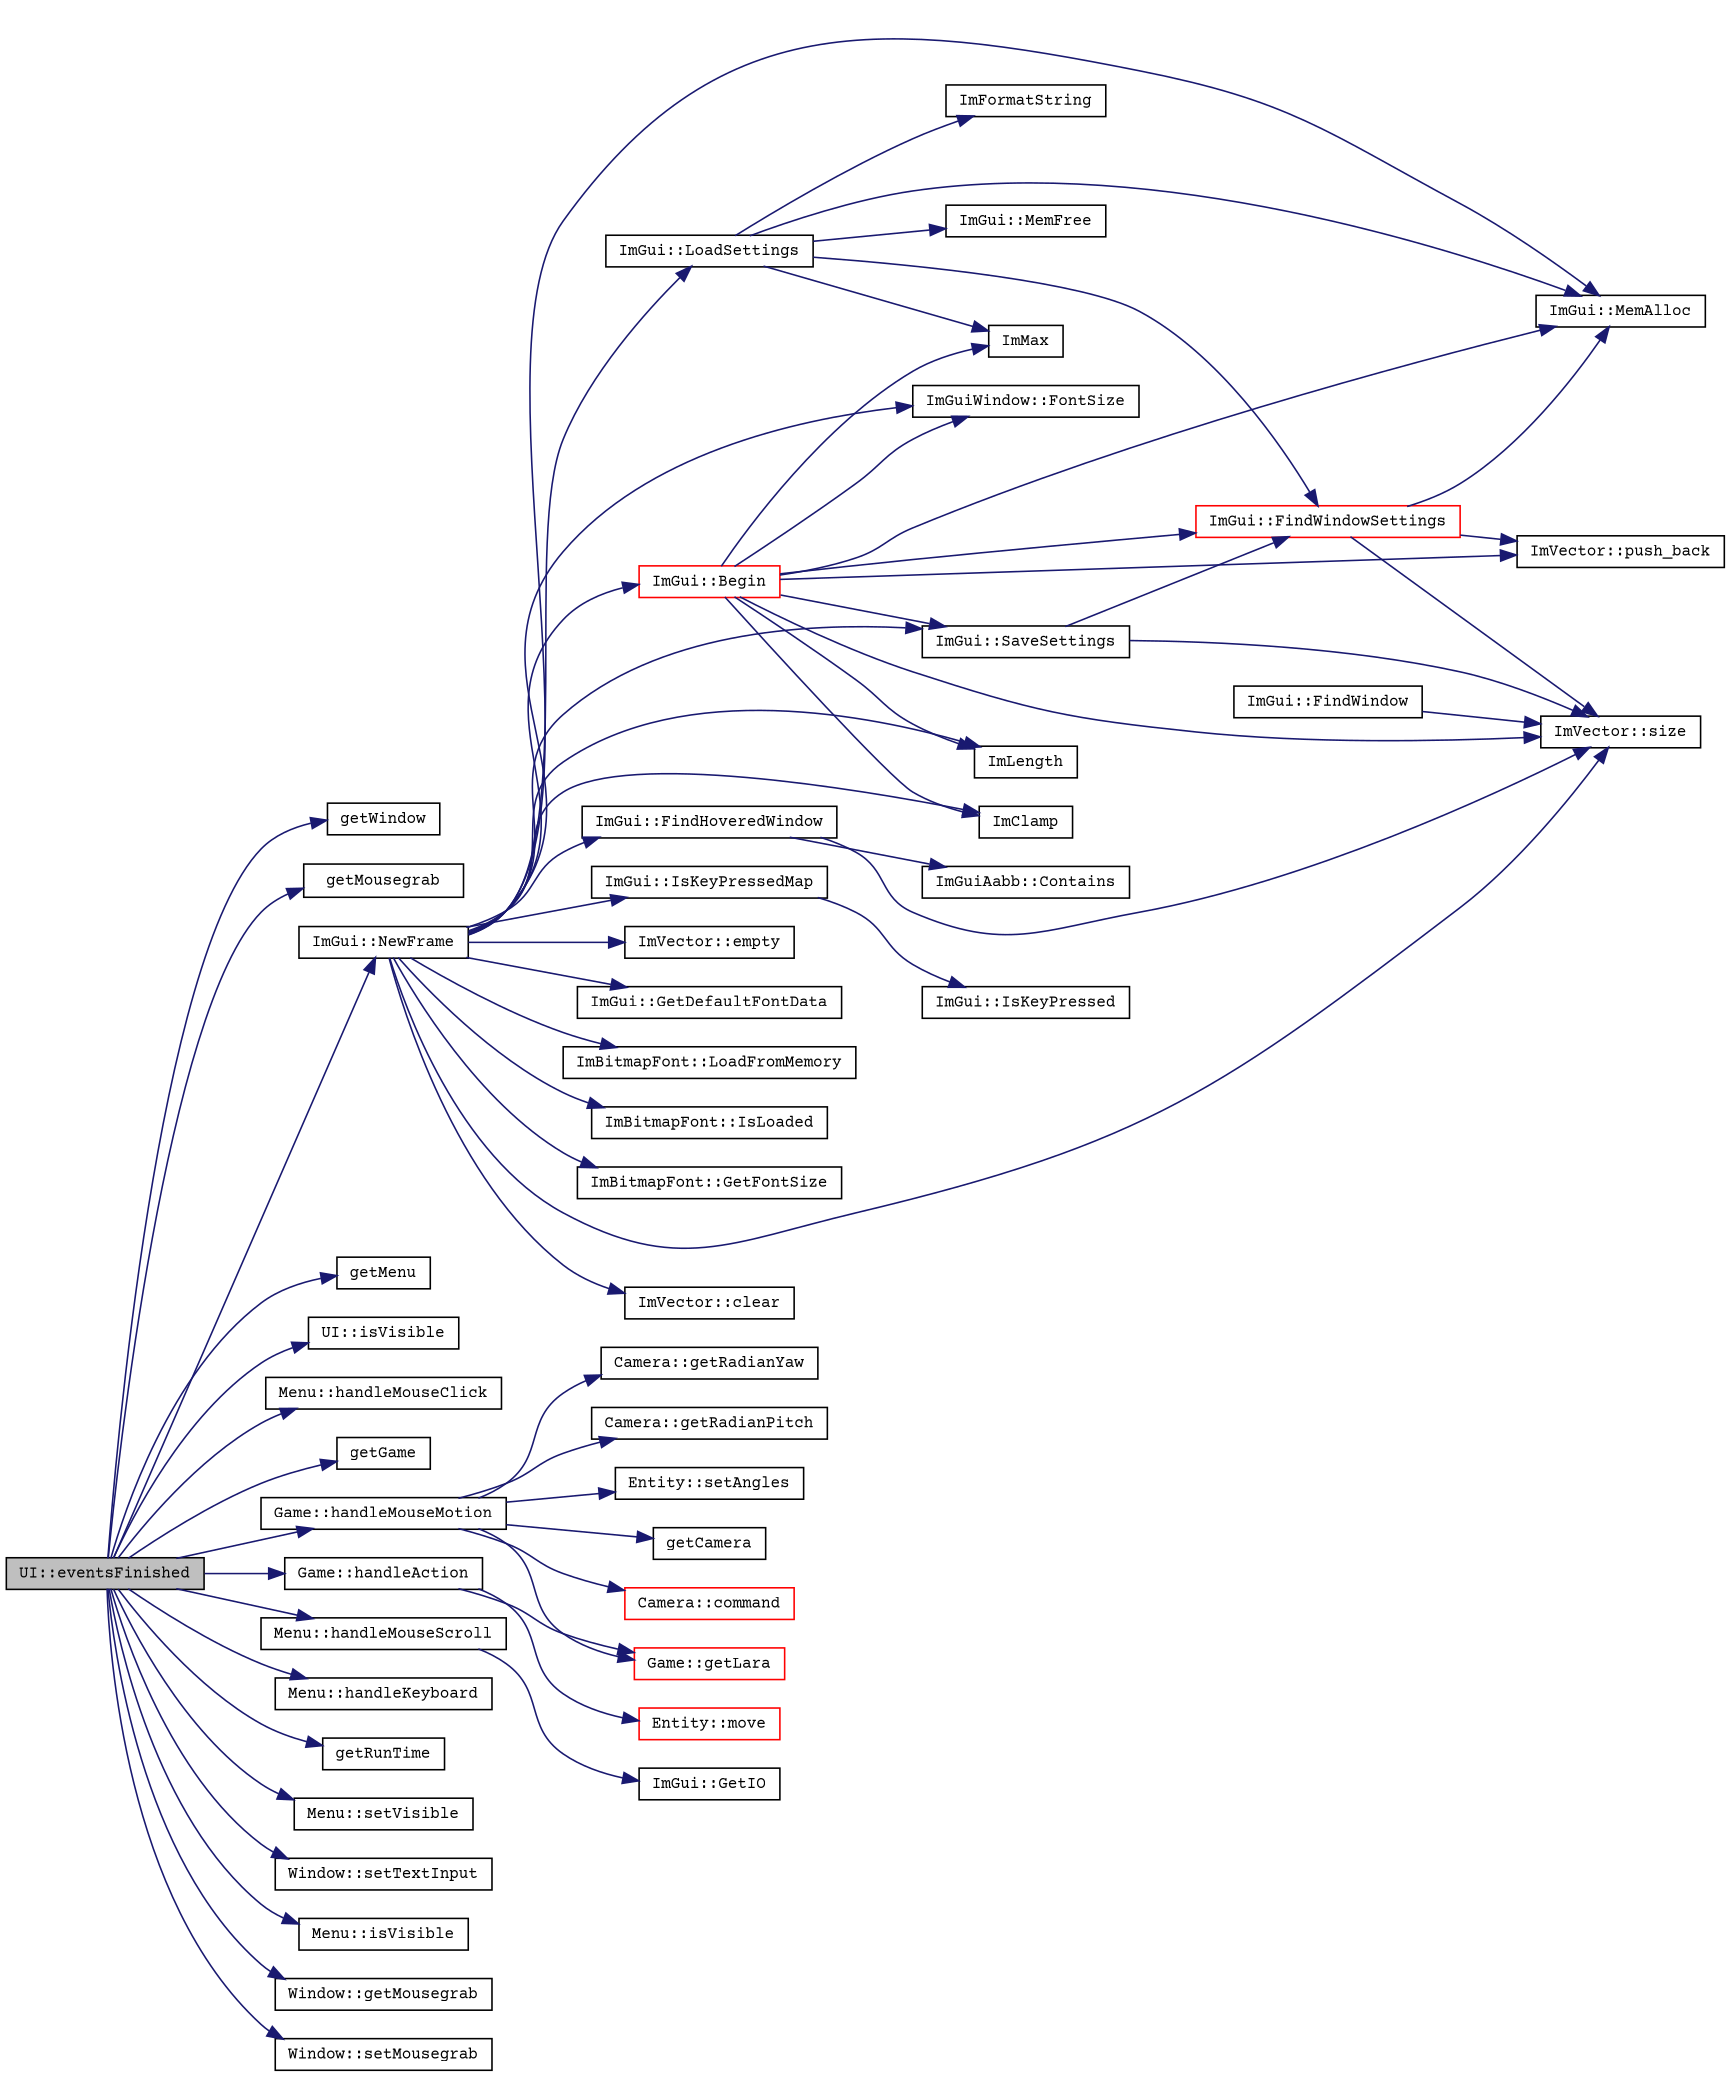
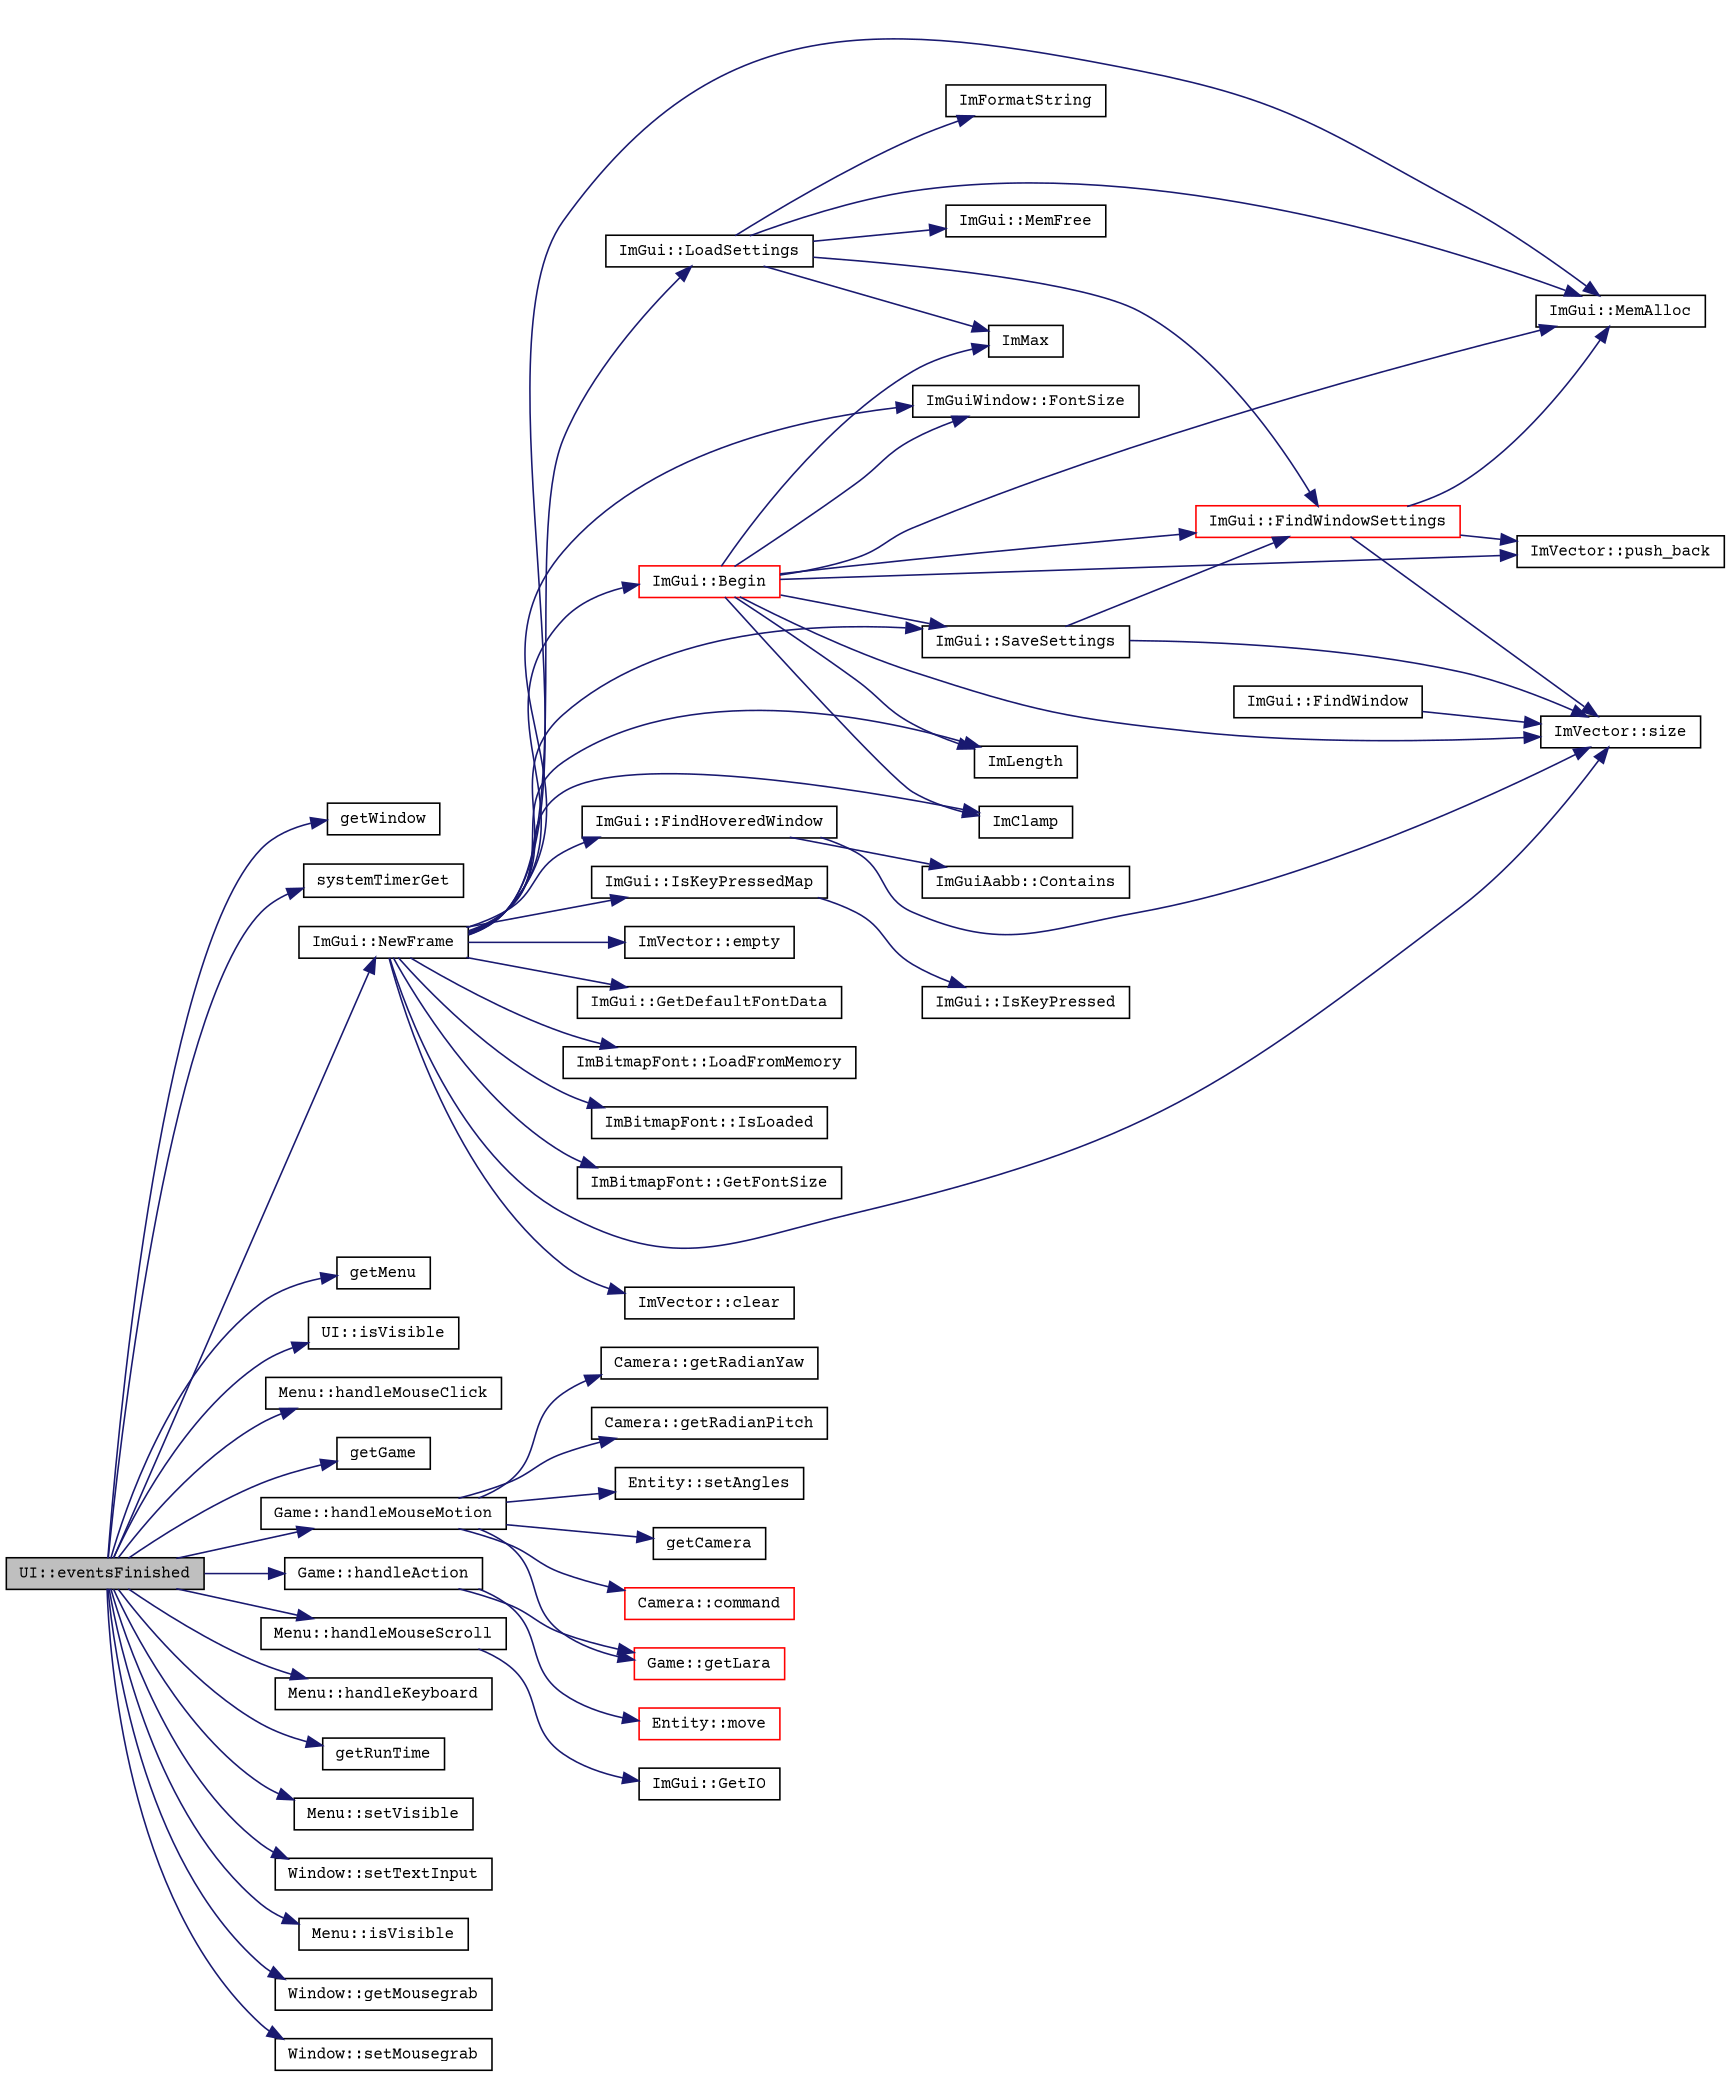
(384, 881) -> (384, 881)
